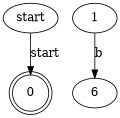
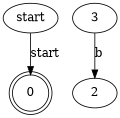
(95, 18) -> (95, 18)
(95, 93) -> (95, 93)
